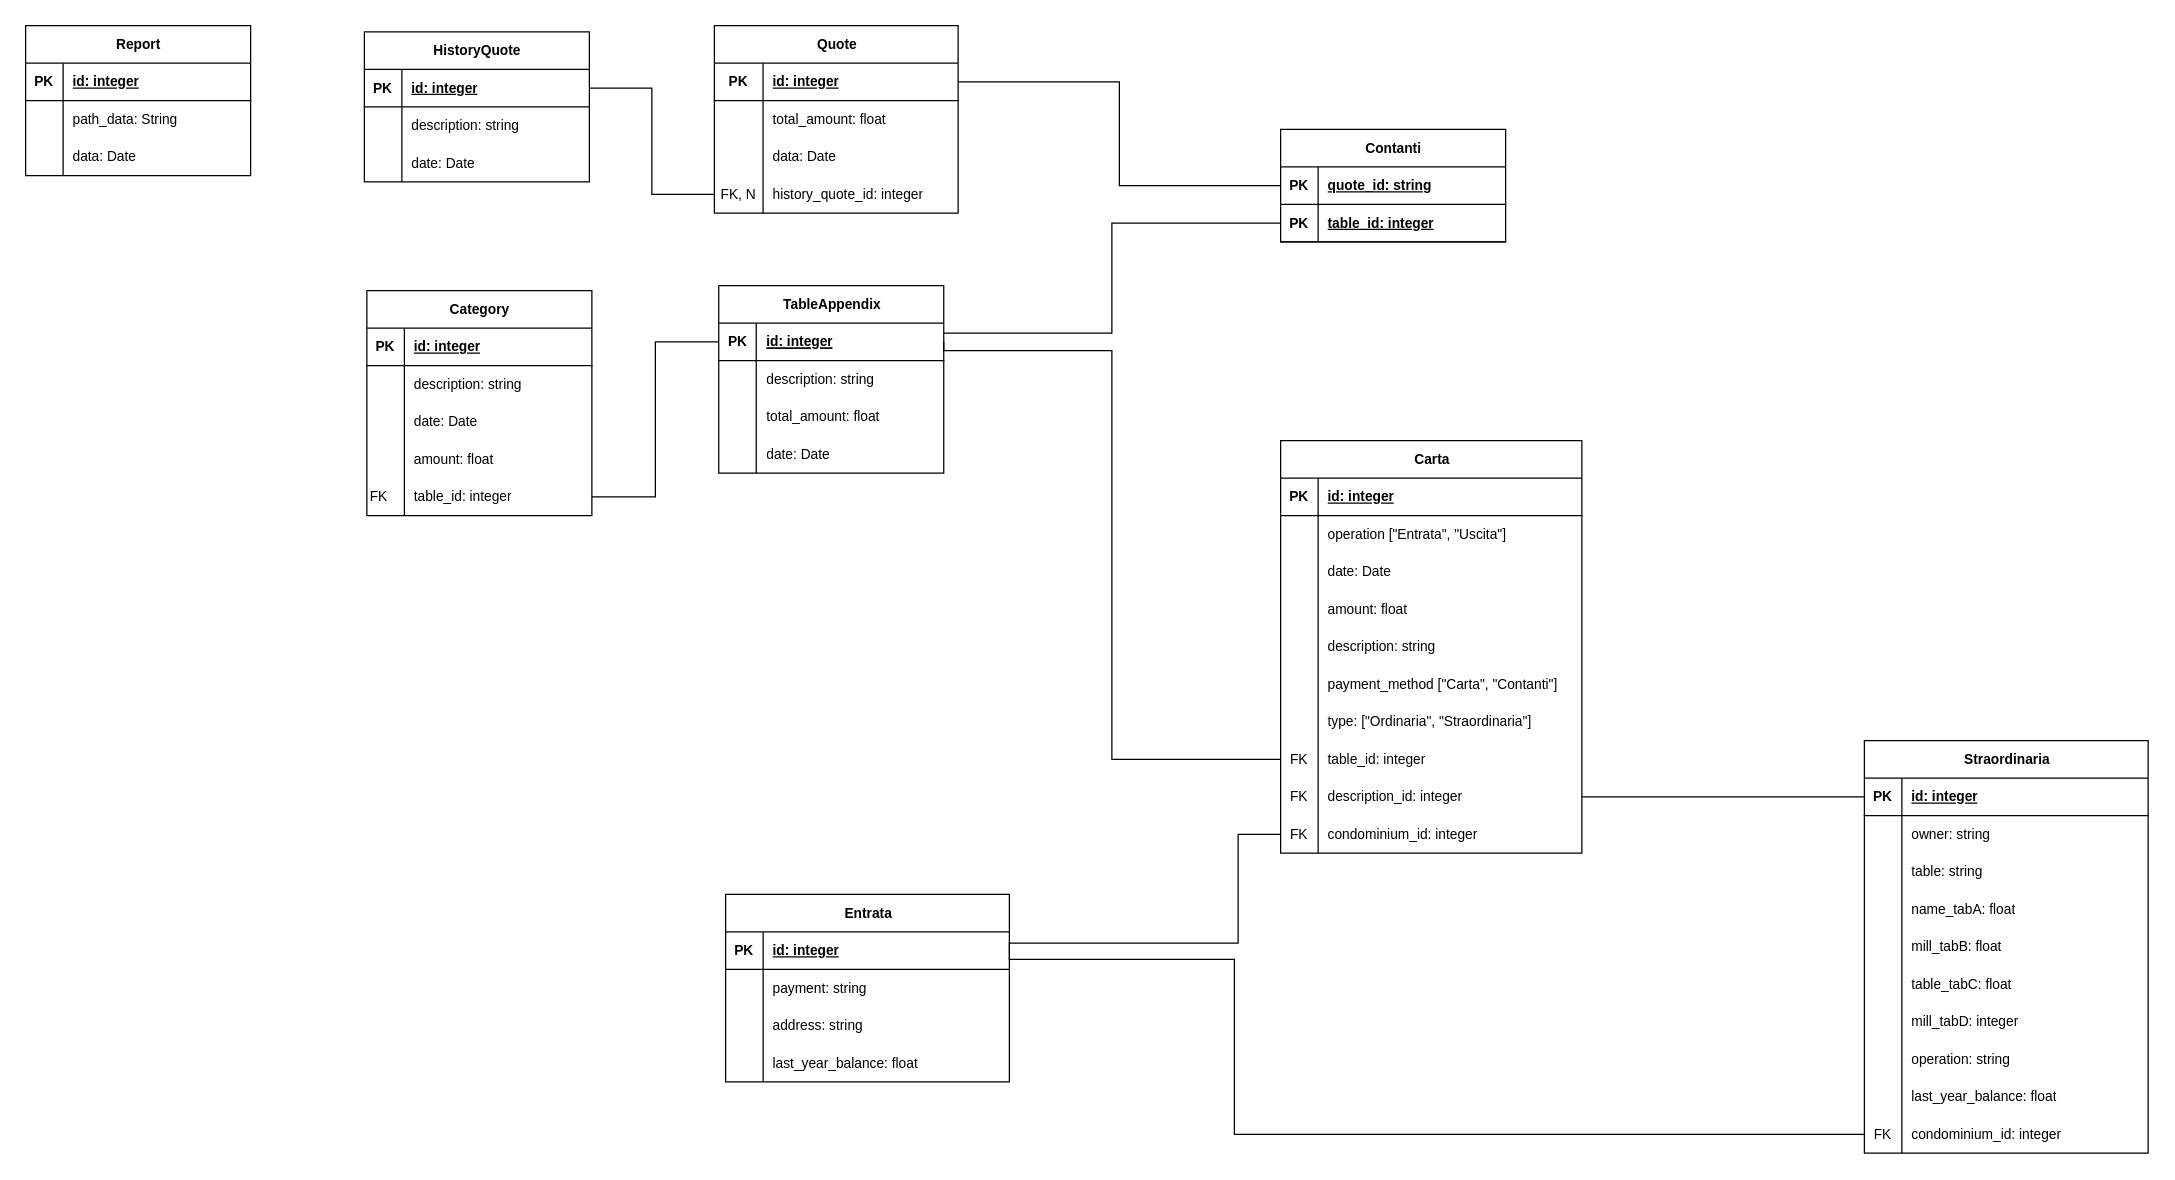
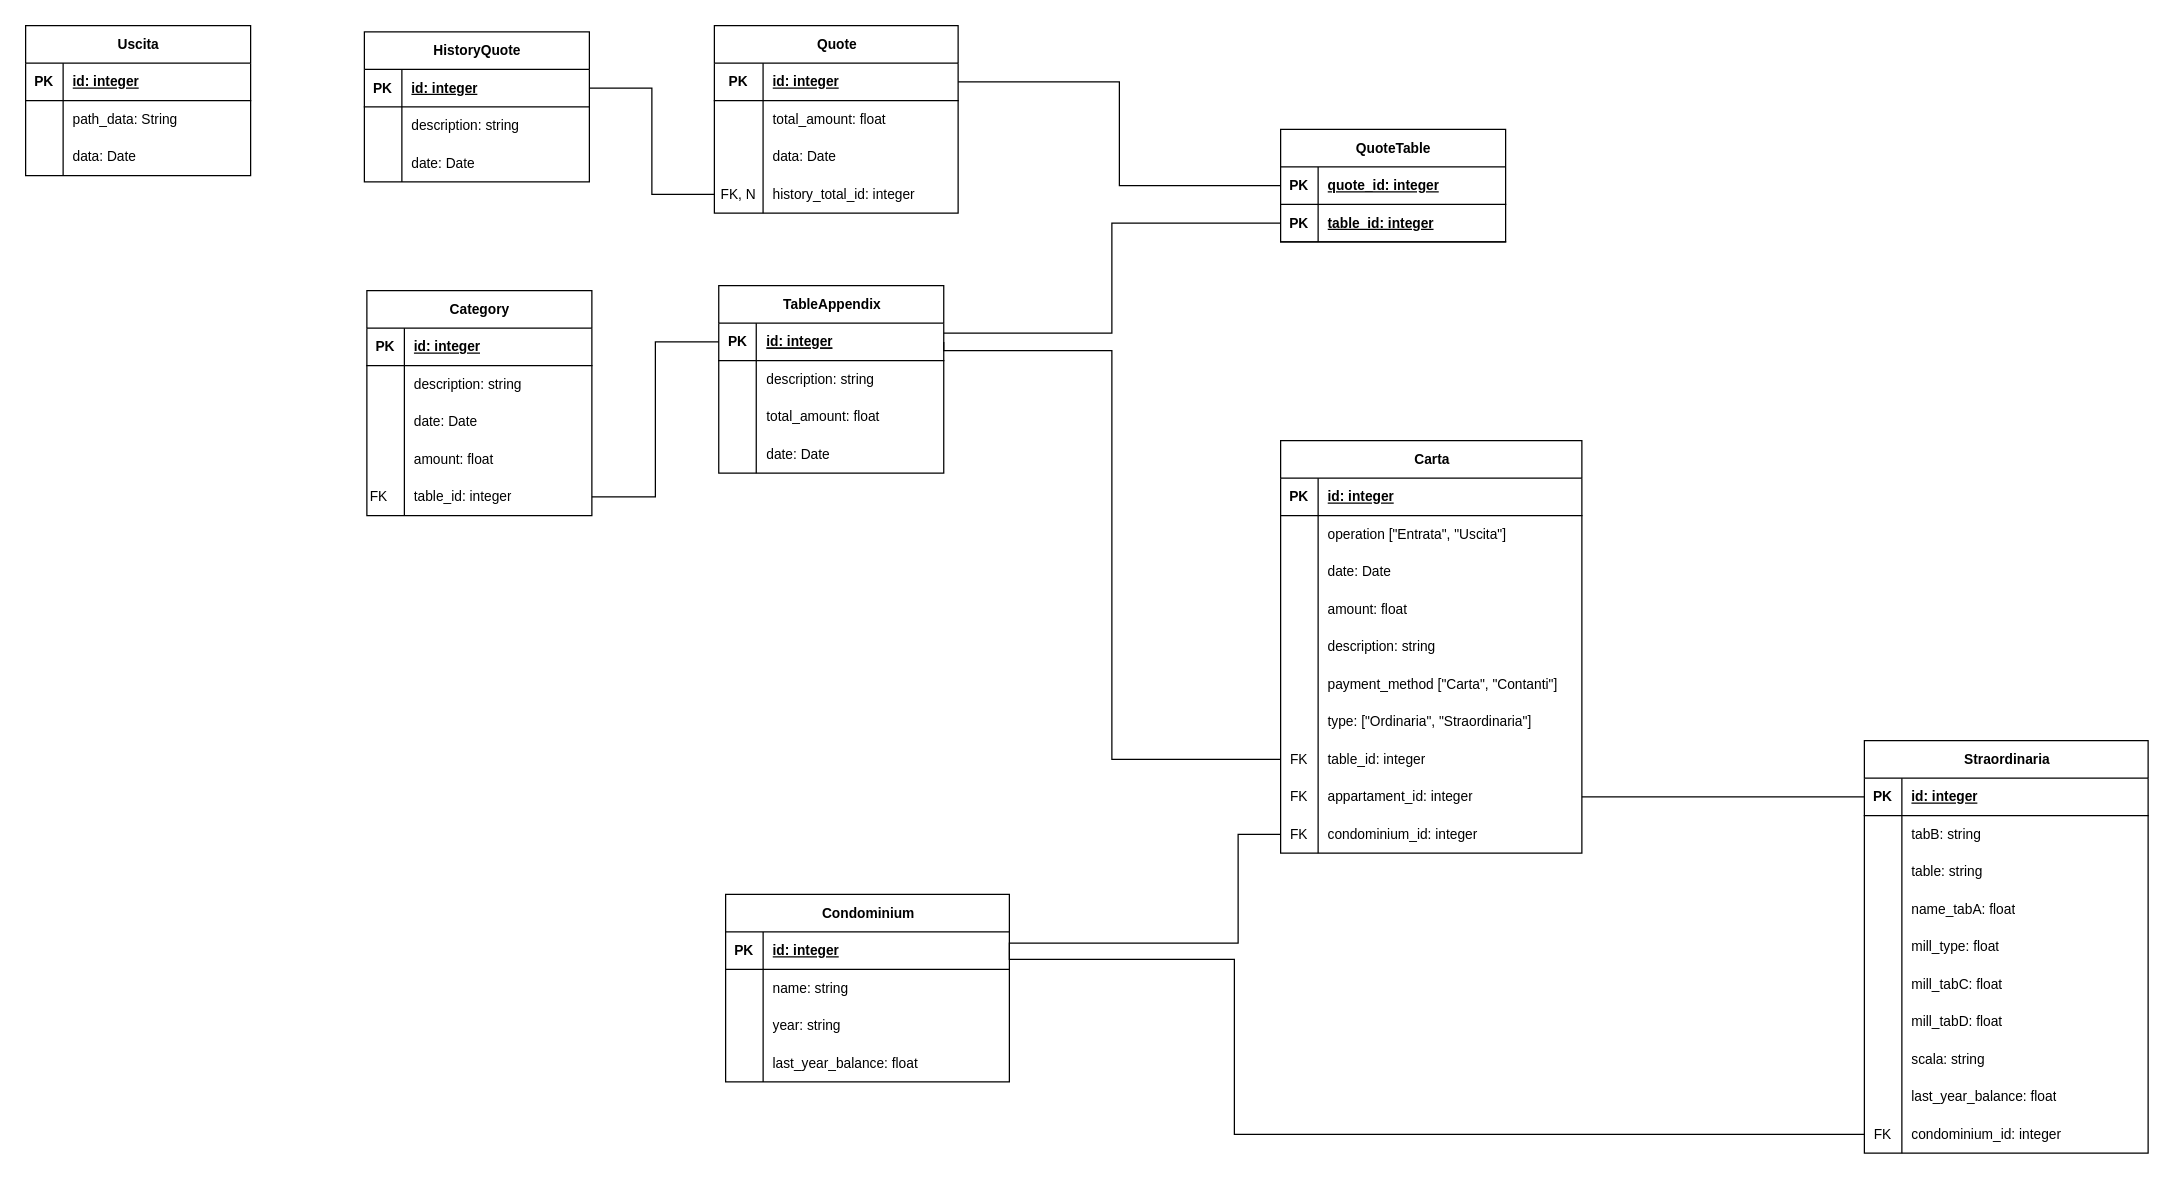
(139, 44) -> (139, 44)
(1394, 148) -> (1394, 148)
(1383, 186) -> (1386, 186)
(860, 194) -> (859, 194)
(1406, 797) -> (1410, 797)
(1957, 834) -> (1953, 834)
(869, 913) -> (869, 913)
(1963, 947) -> (1963, 947)
(1970, 984) -> (1963, 984)
(826, 988) -> (814, 988)
(1970, 1022) -> (1963, 1022)
(826, 1026) -> (814, 1026)
(1970, 1059) -> (1955, 1059)
